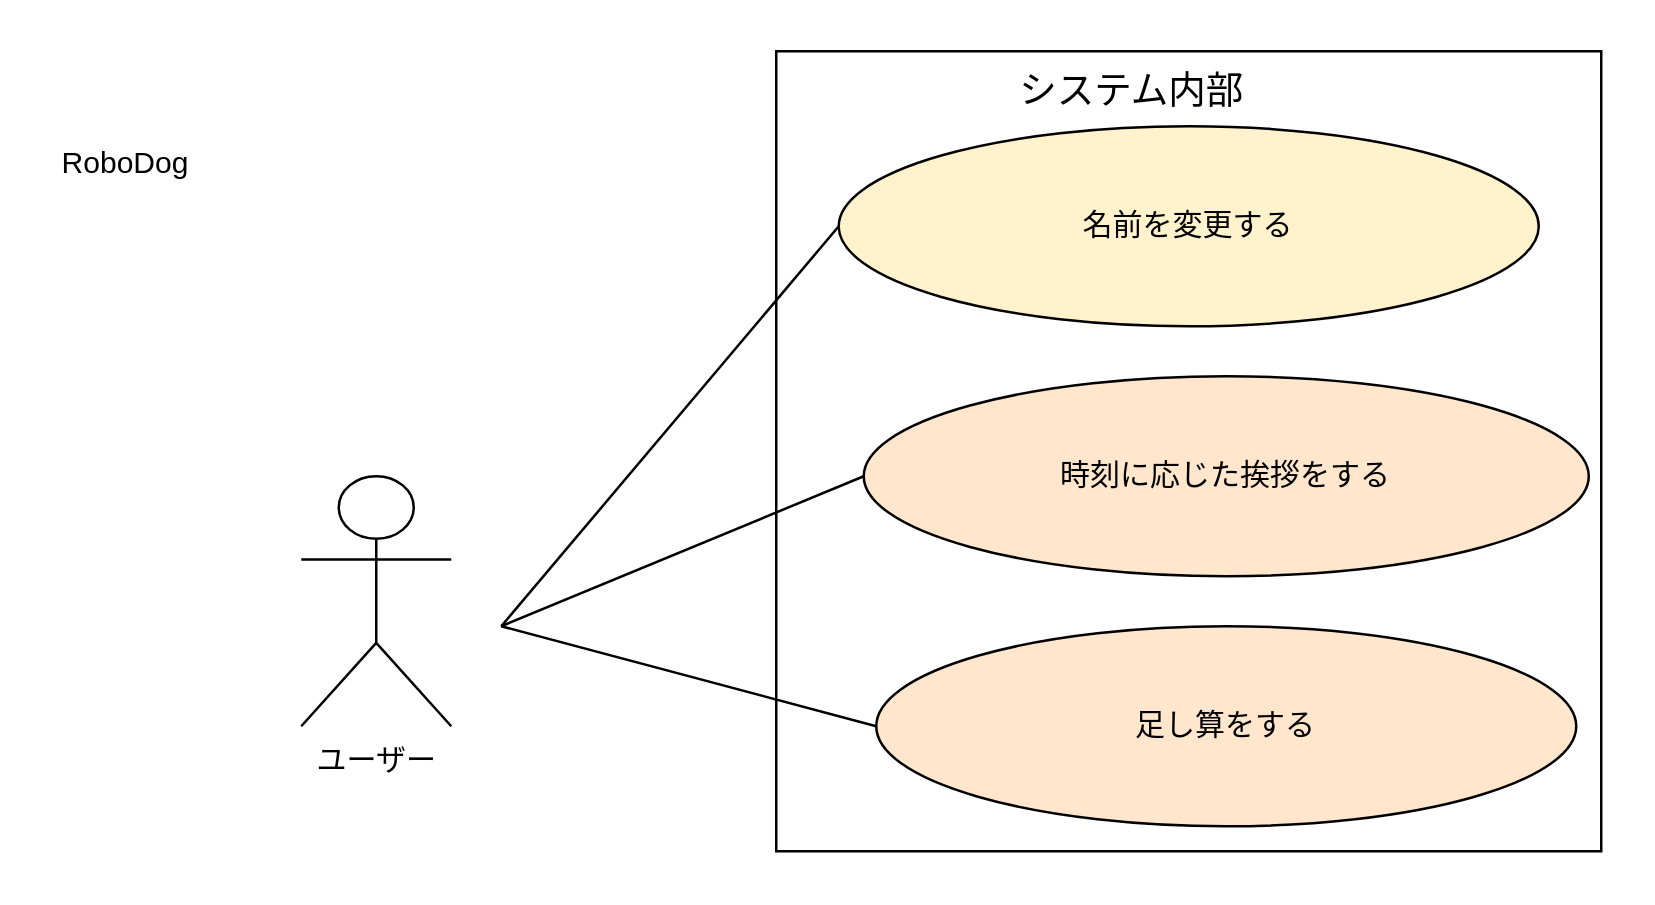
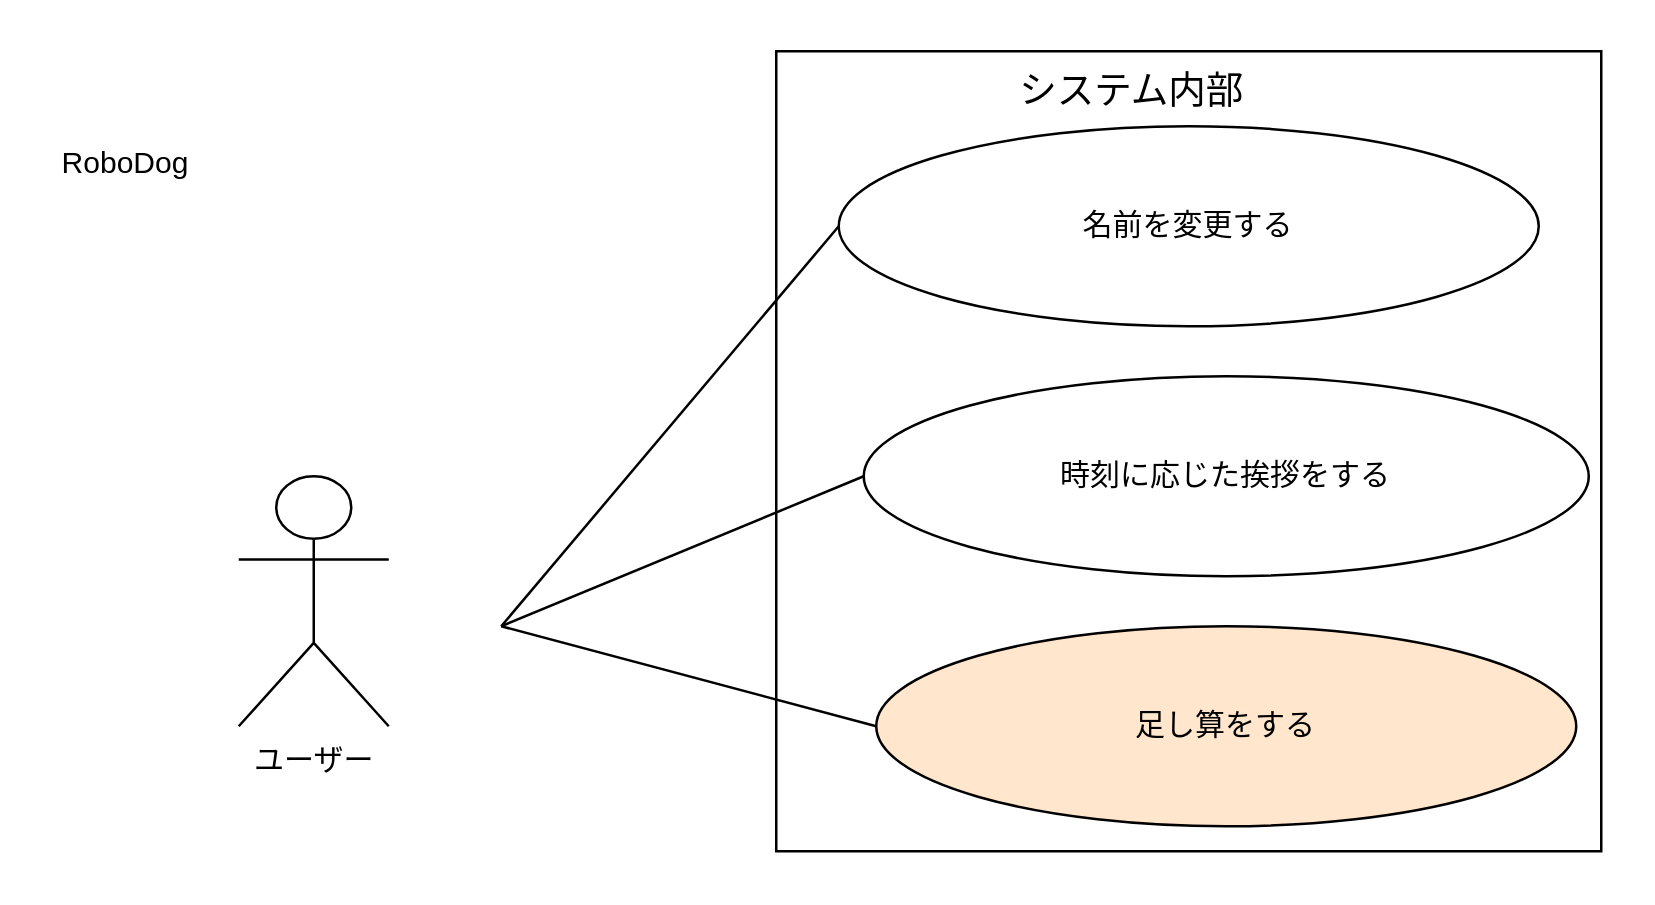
(1189, 226) -> (1189, 226)
(1226, 476) -> (1226, 476)
(376, 601) -> (314, 601)
